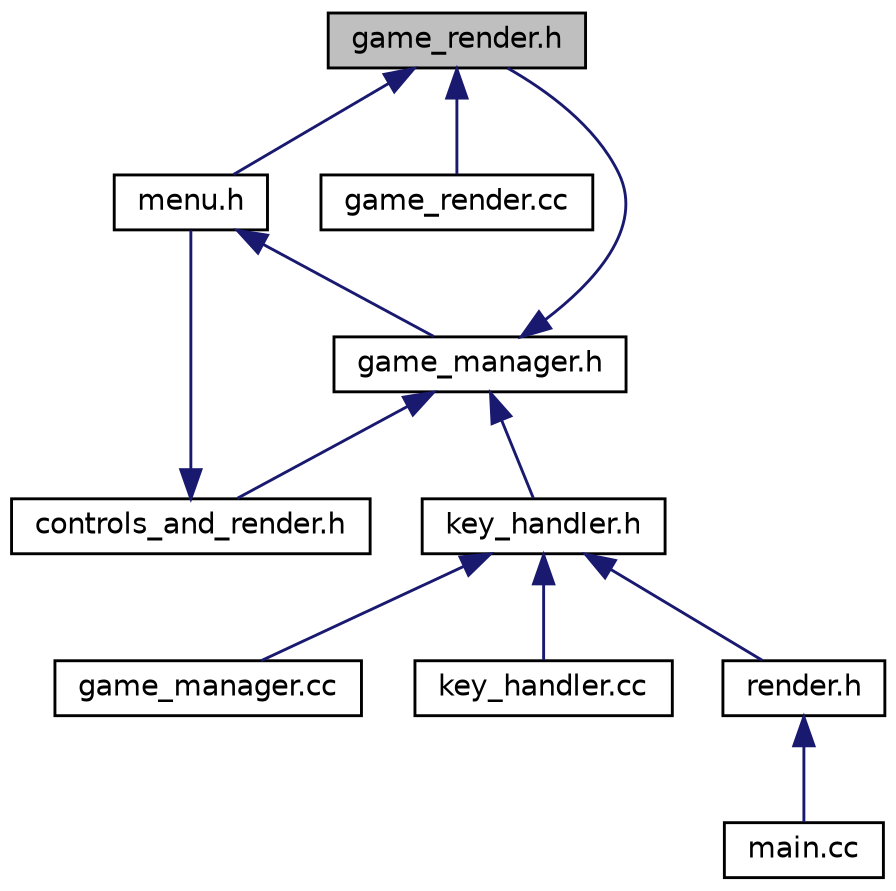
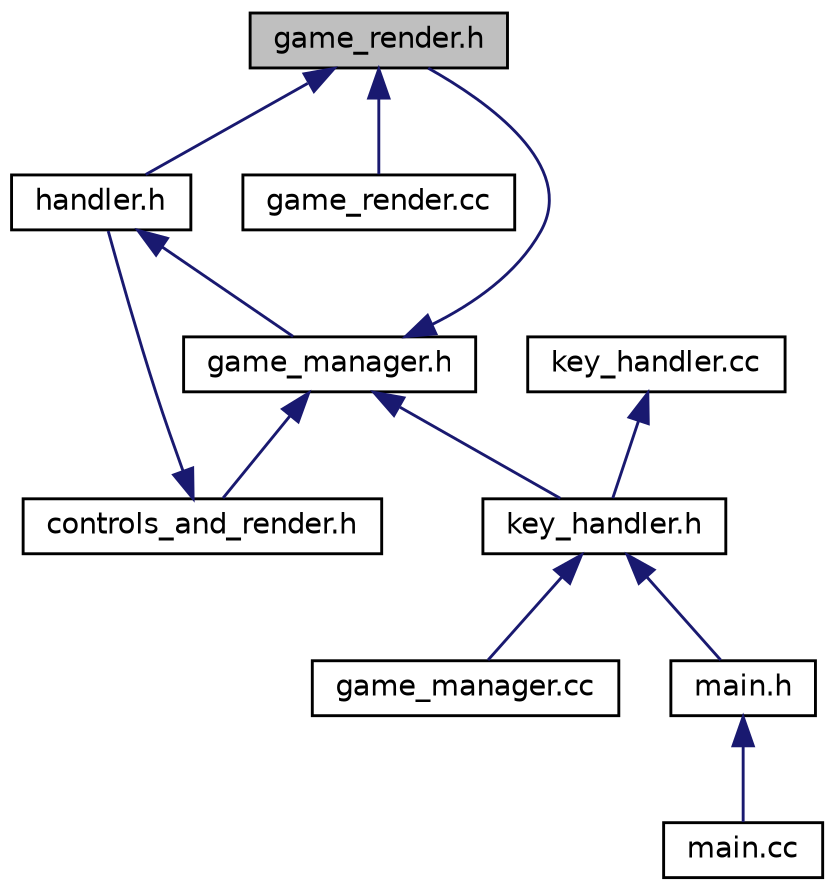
(191, 202) -> (101, 202)
(544, 622) -> (626, 460)
(804, 688) -> (743, 688)
